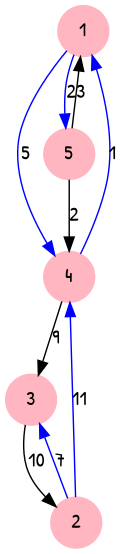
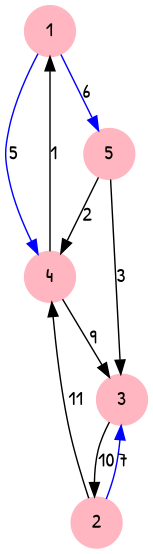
(71, 93) -> (87, 93)
(75, 100) -> (115, 270)
(109, 163) -> (50, 161)
(73, 407) -> (65, 409)
